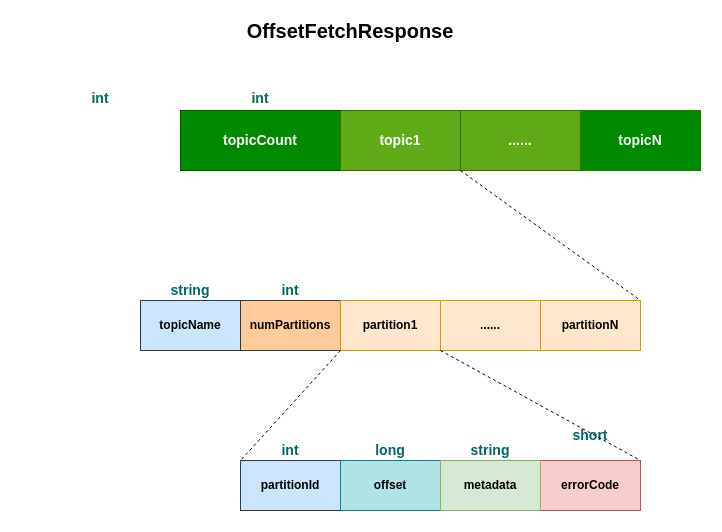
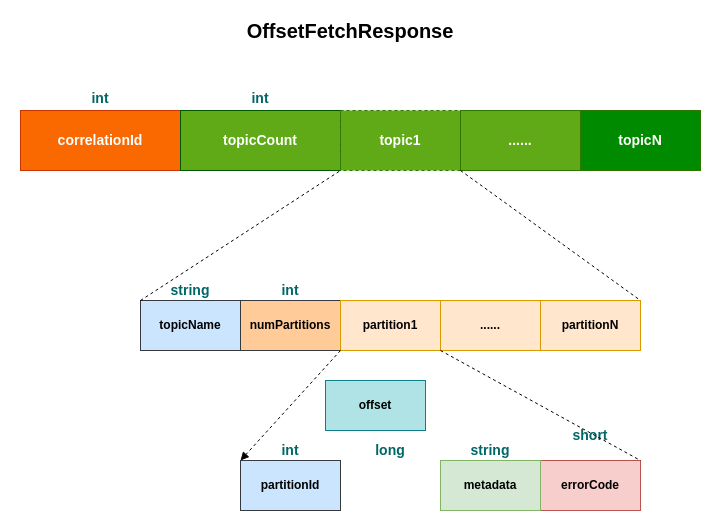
none -> (101, 141)
(261, 141) -> (261, 141)
(401, 141) -> (401, 141)
none -> (241, 236)
(244, 457) -> (247, 454)
(391, 486) -> (376, 406)
